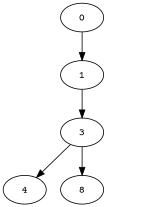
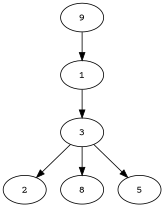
(82, 18) -> (82, 18)
(25, 190) -> (25, 190)
none -> (140, 190)
